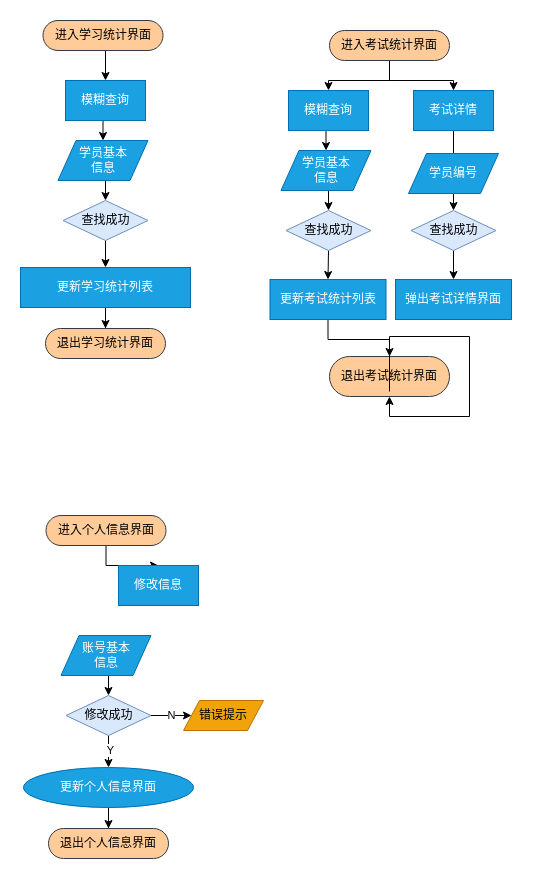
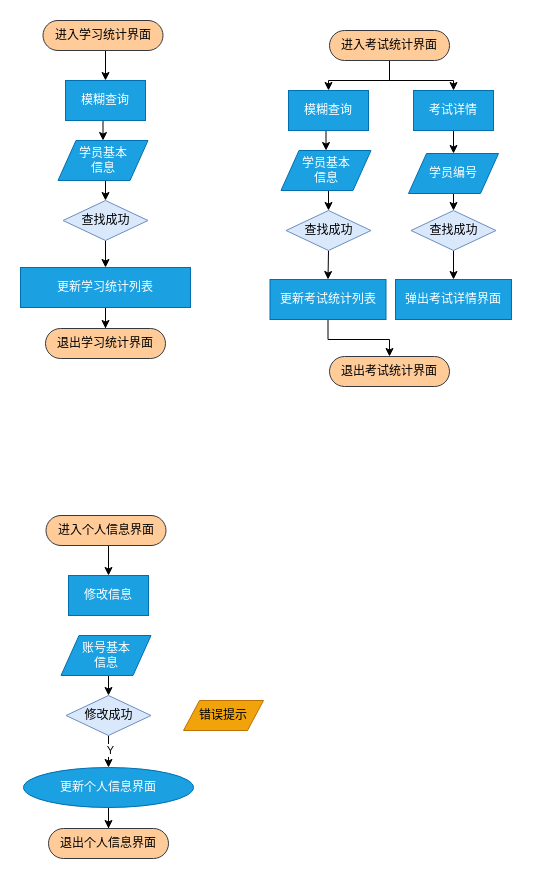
(454, 148) -> (454, 145)
(390, 377) -> (390, 372)
(159, 586) -> (109, 596)
(167, 716) -> none
